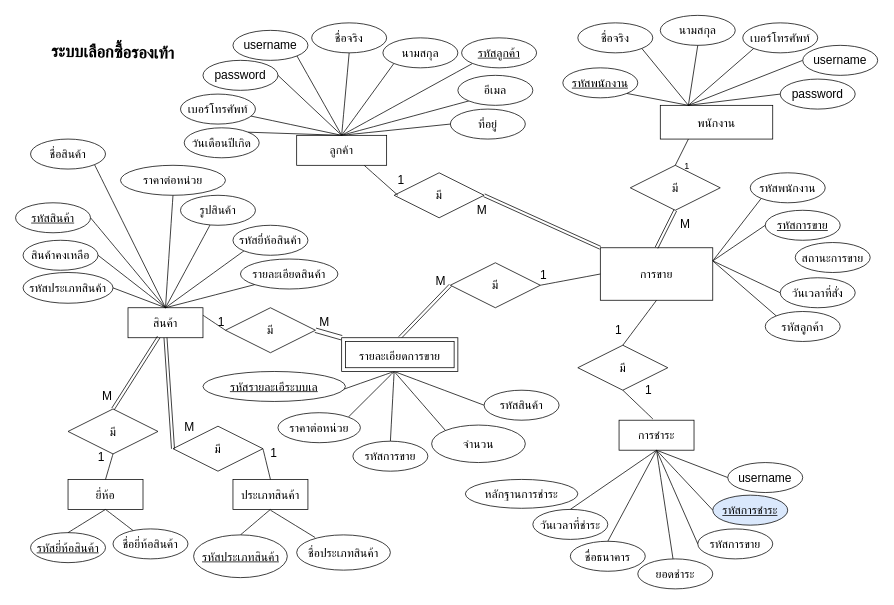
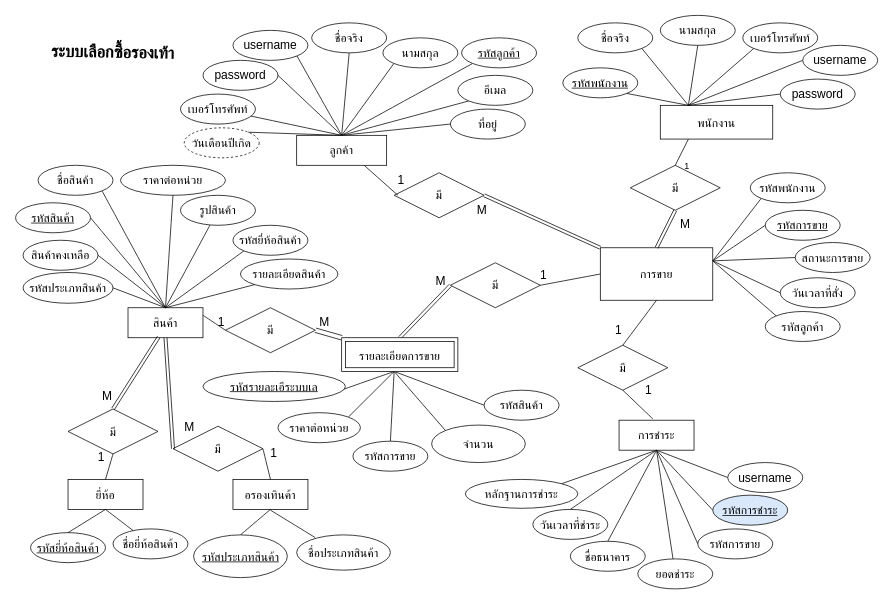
(222, 143) -> (222, 143)
(68, 154) -> (75, 180)
none -> (756, 259)
none -> (605, 468)
(270, 495) -> (270, 495)
